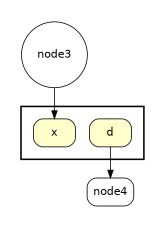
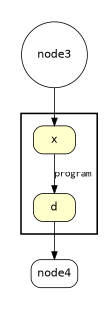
none -> (54, 170)
